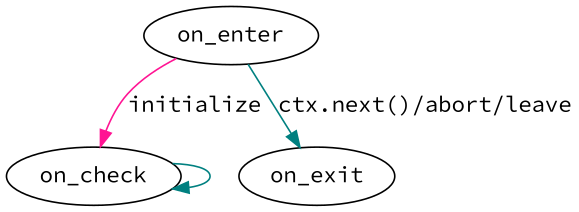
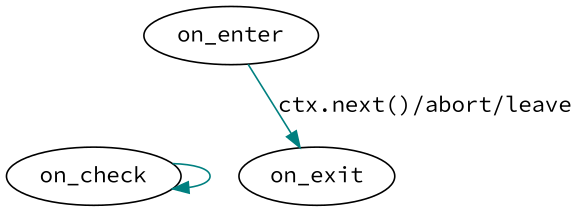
(134, 88) -> none
